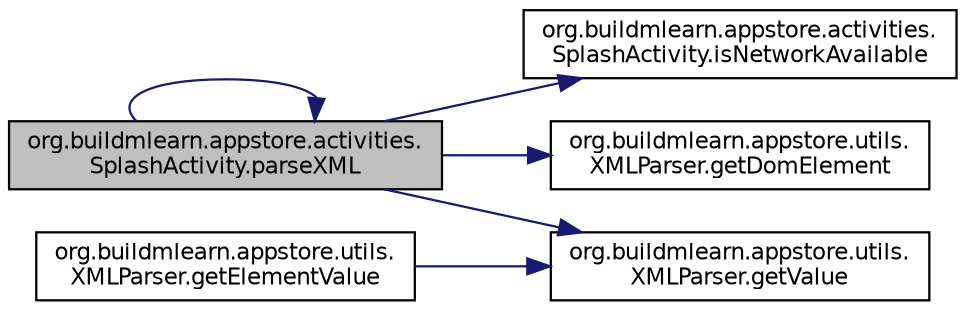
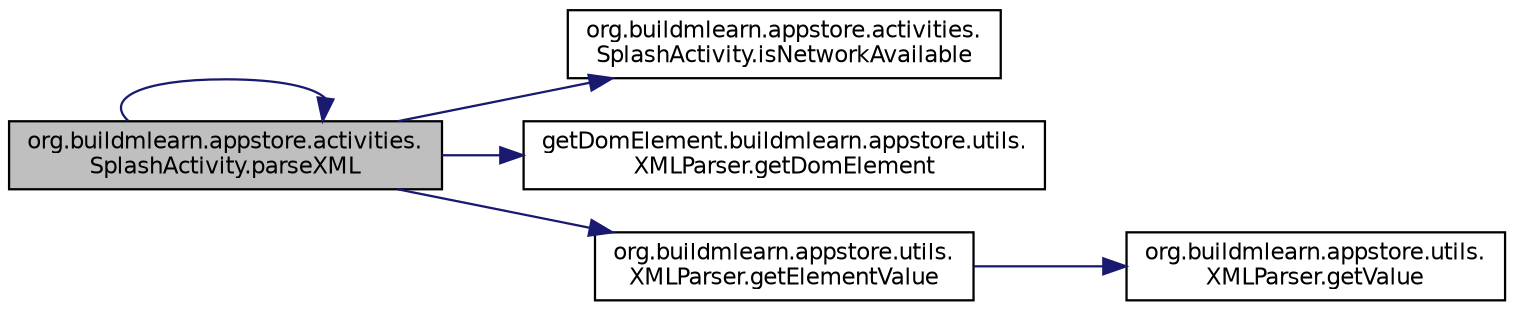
(740, 155) -> (784, 155)
(472, 208) -> (494, 209)
